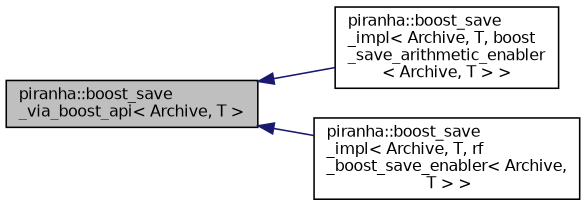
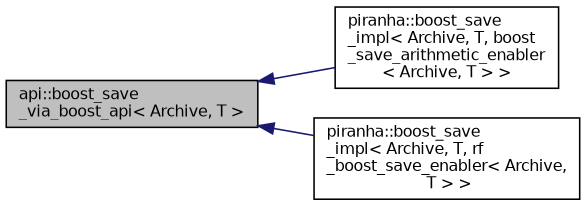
(132, 104) -> (132, 104)
